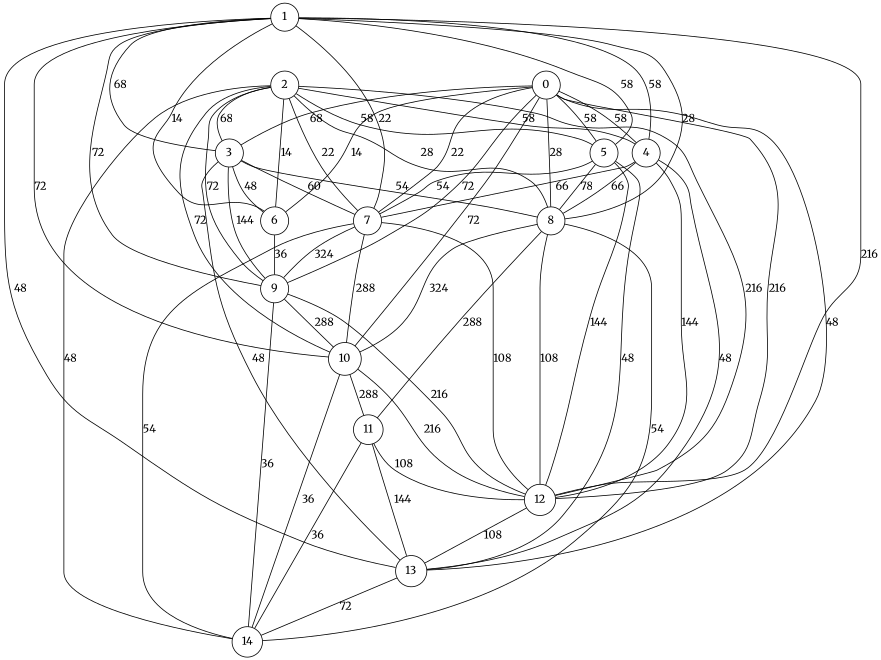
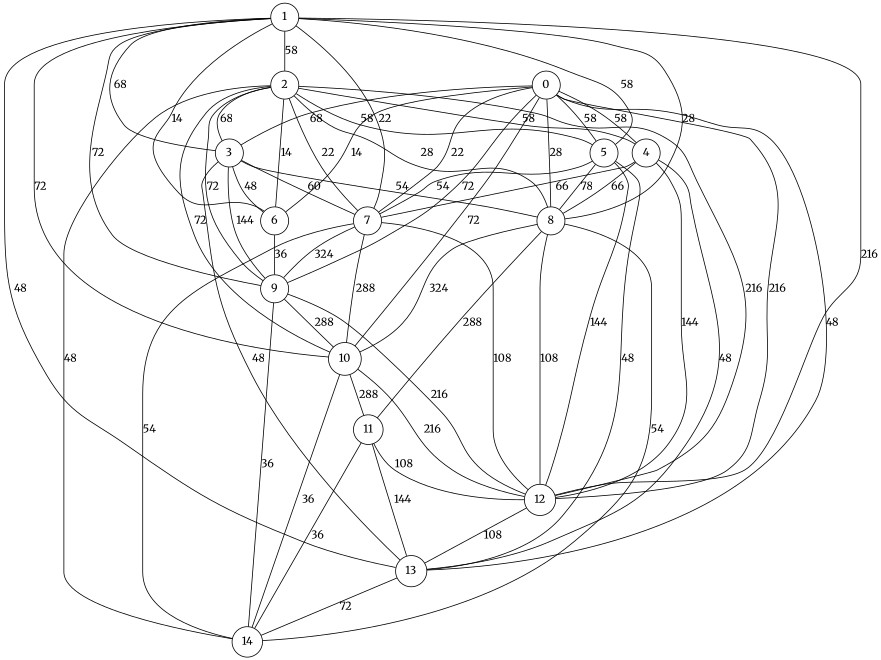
(579, 43) -> (285, 51)
